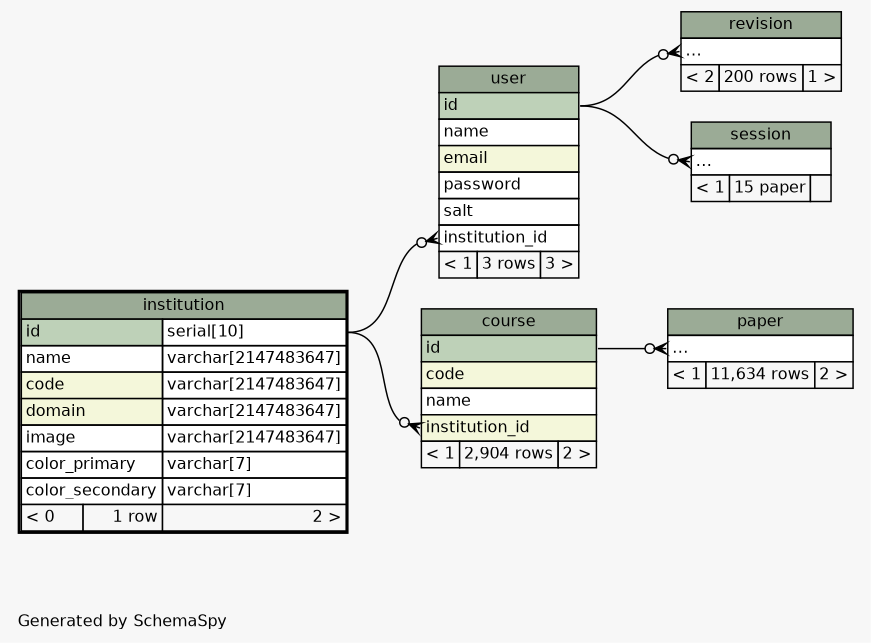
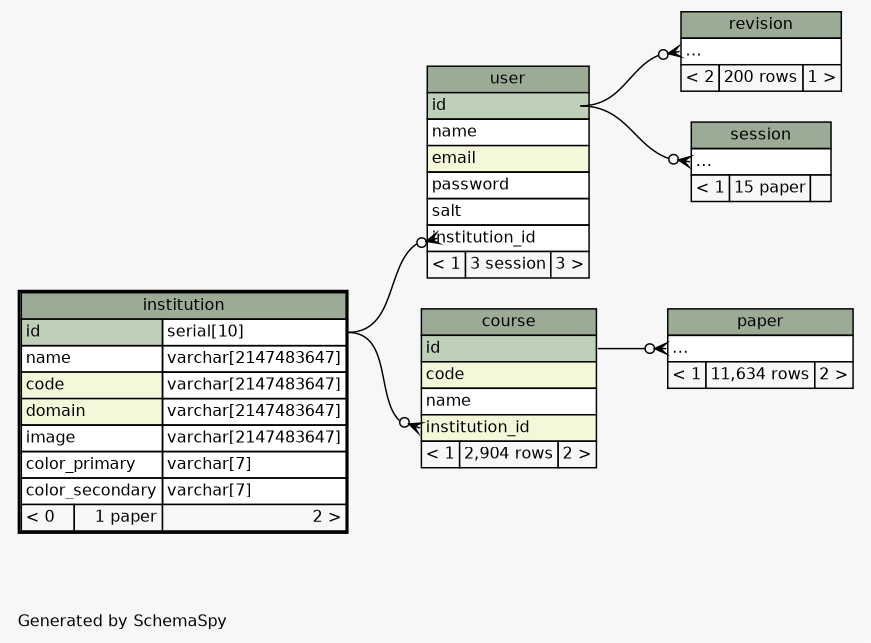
(509, 264) -> (508, 264)
(135, 517) -> (126, 517)
